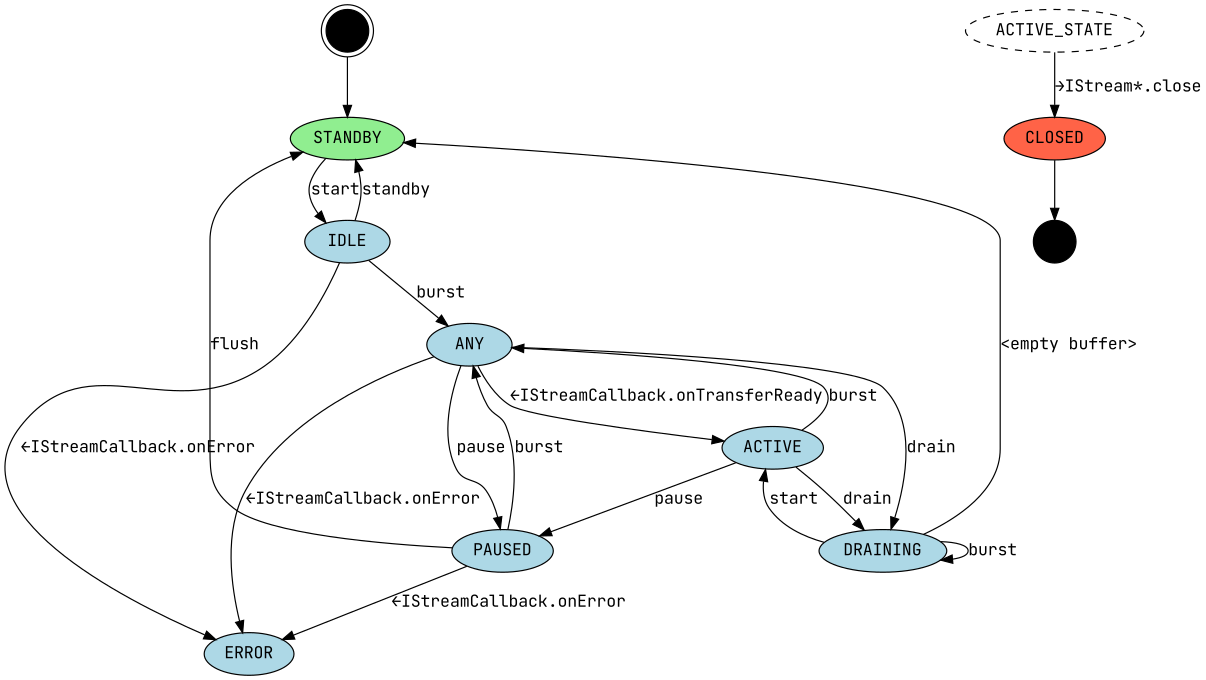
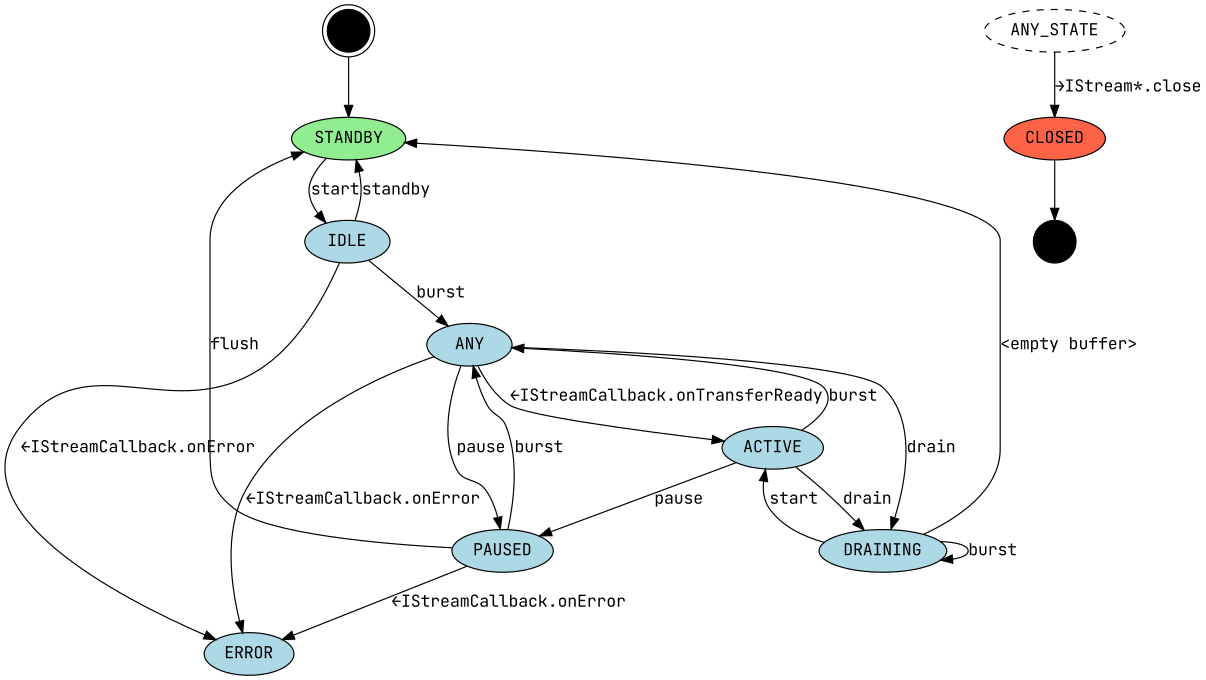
(1055, 31) -> (1055, 31)
